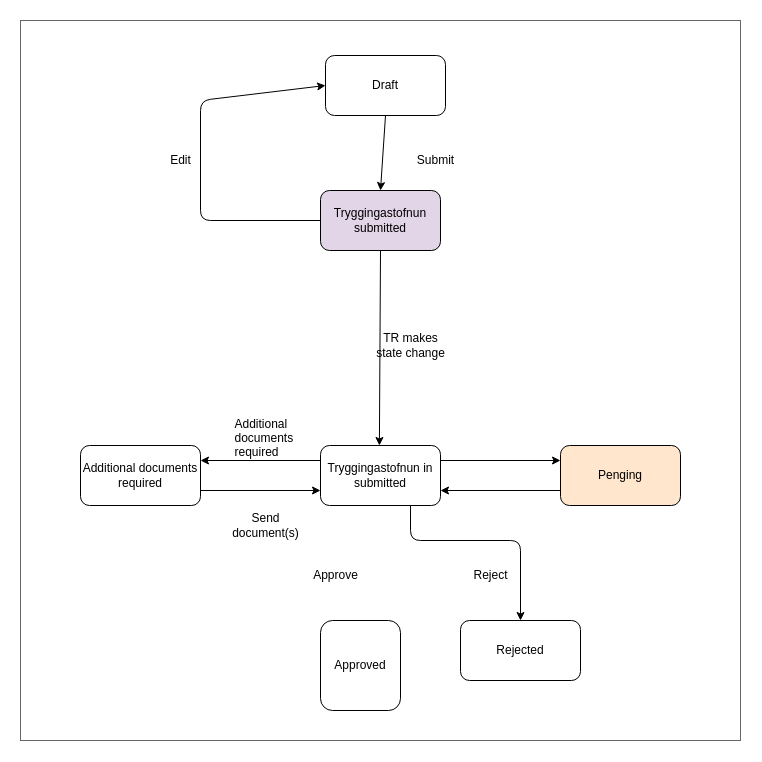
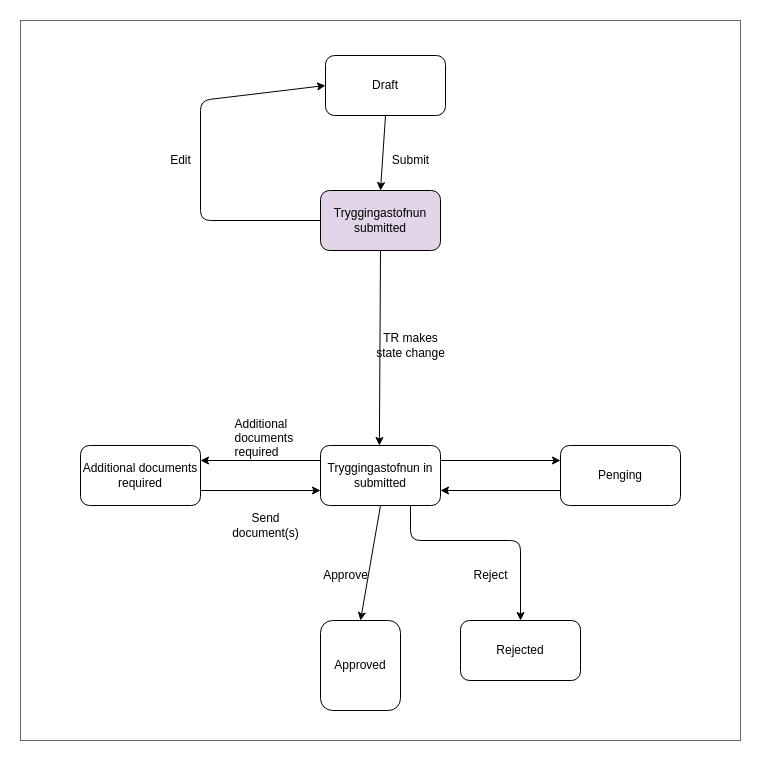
(436, 161) -> (411, 161)
(621, 476) -> (621, 476)
none -> (371, 560)
(336, 576) -> (346, 576)
